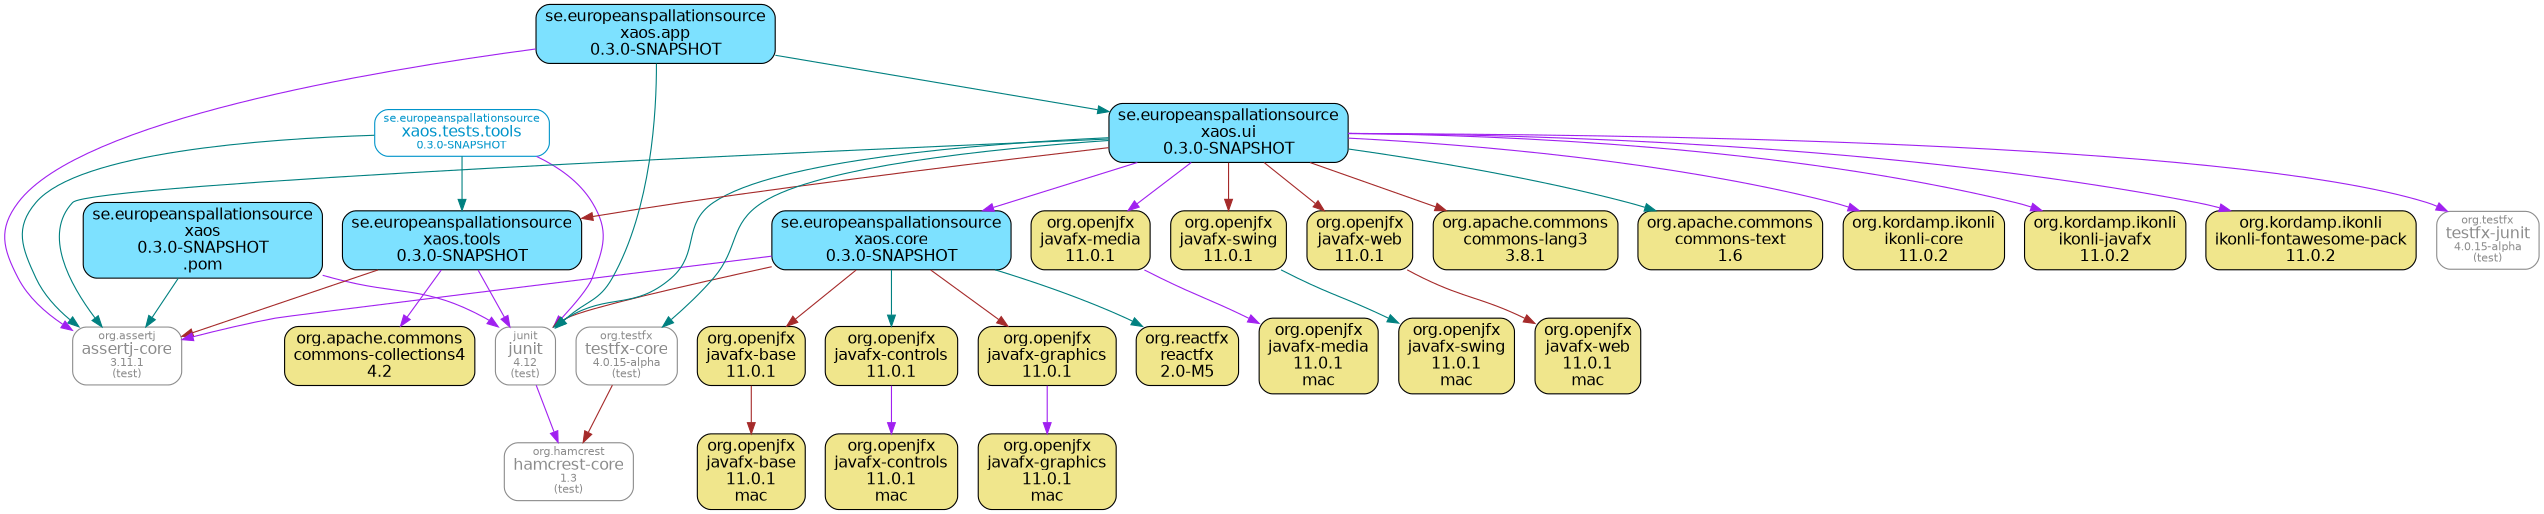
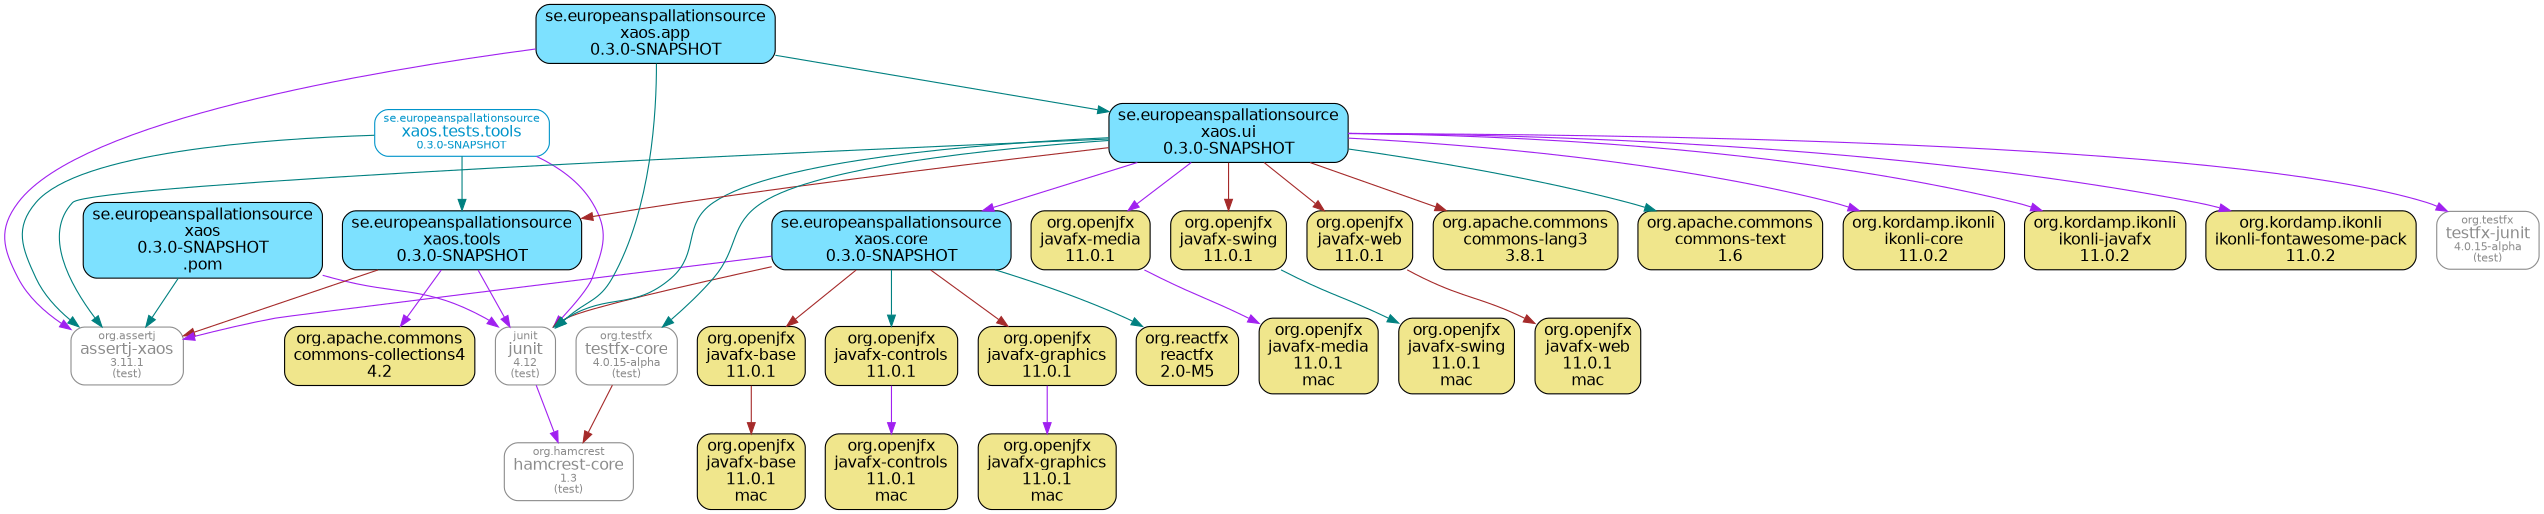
(127, 349) -> (127, 349)
